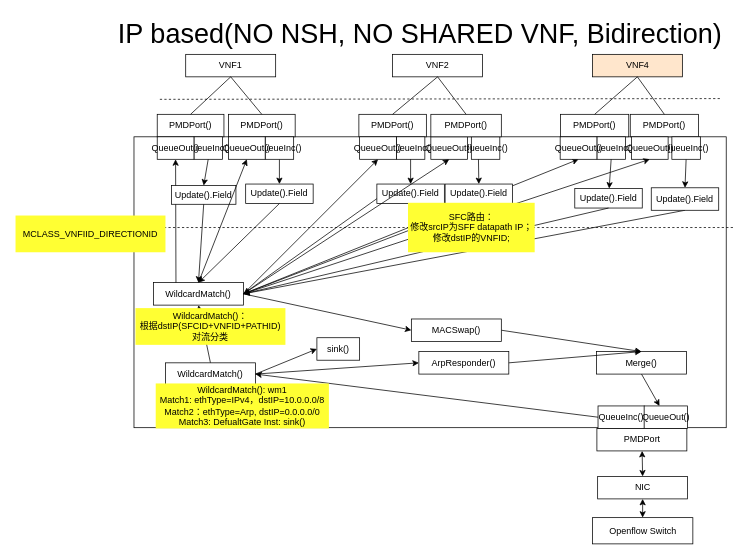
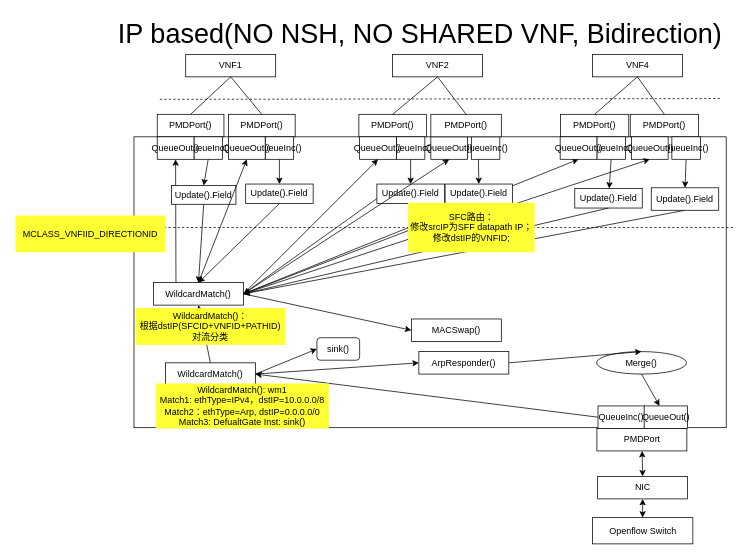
(638, 66) -> (638, 66)
(569, 341) -> none
(338, 349) -> (338, 349)
(642, 363) -> (642, 363)
